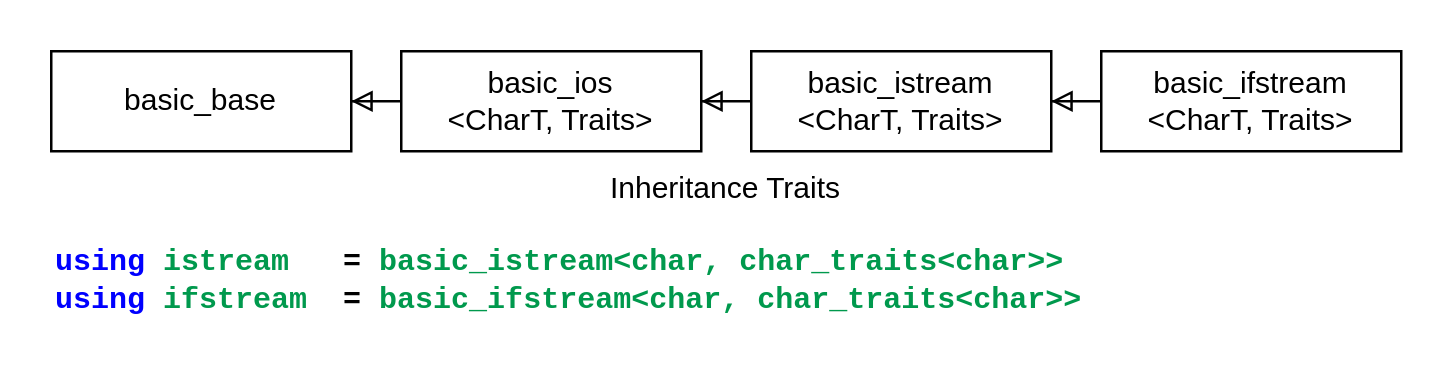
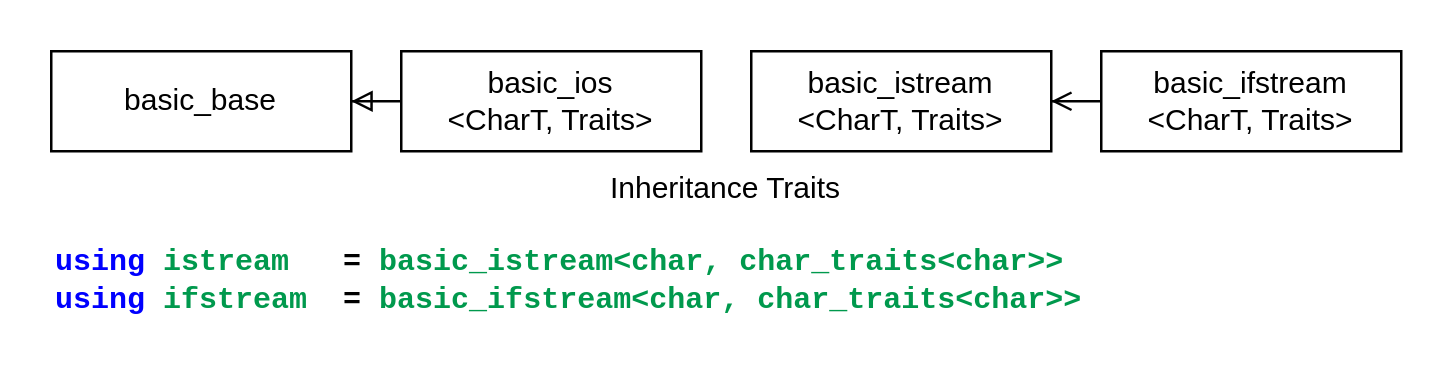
(715, 101) -> none
(1073, 101) -> (1071, 101)
